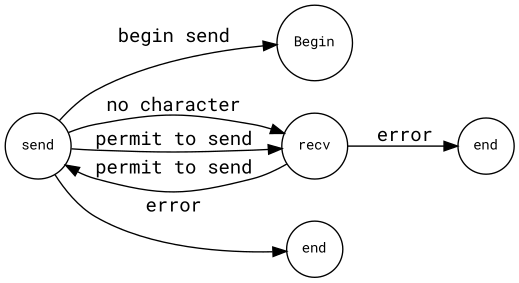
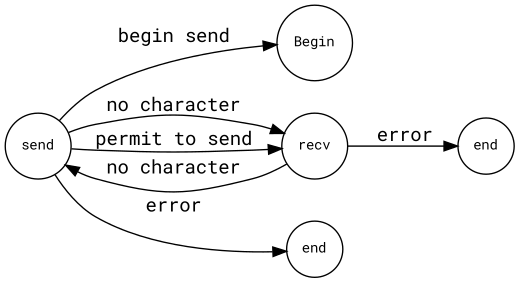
(174, 168) -> (174, 168)
